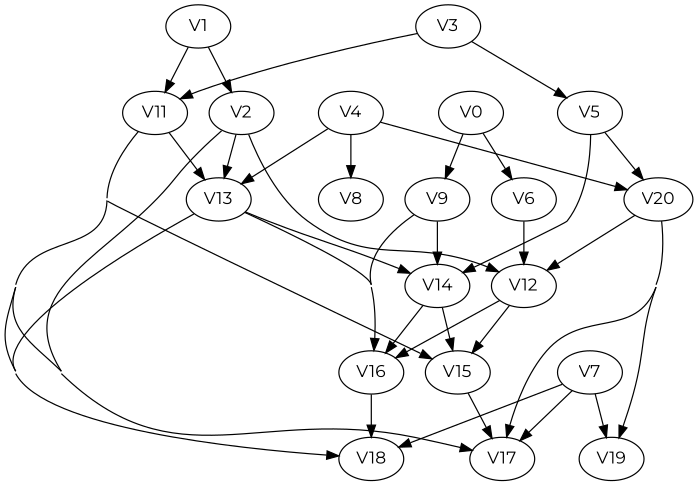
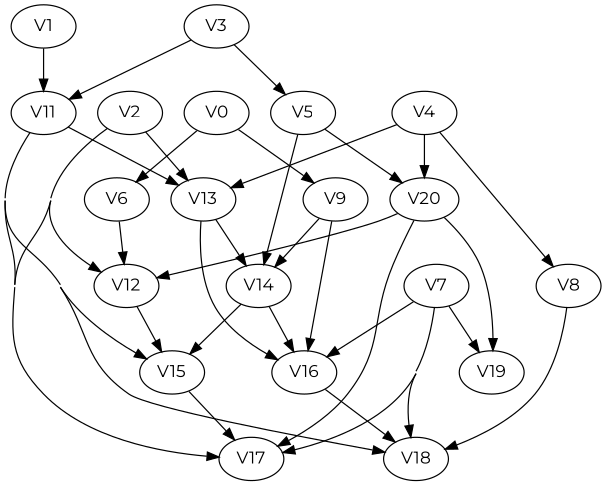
(217, 64) -> none
(89, 279) -> (534, 395)
(455, 325) -> (368, 331)
